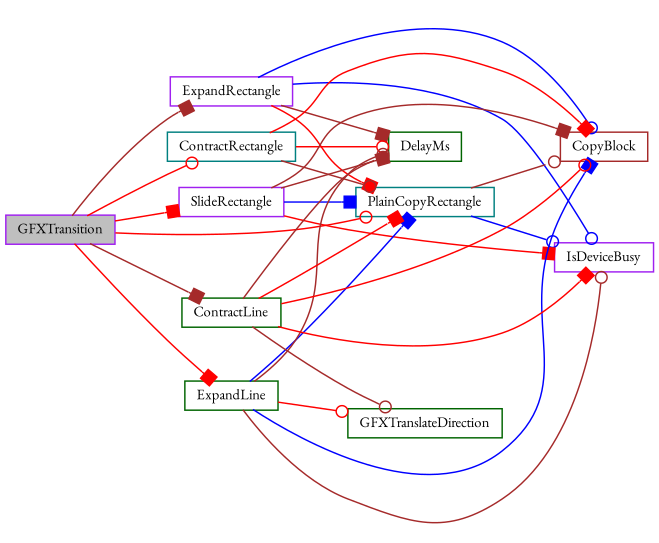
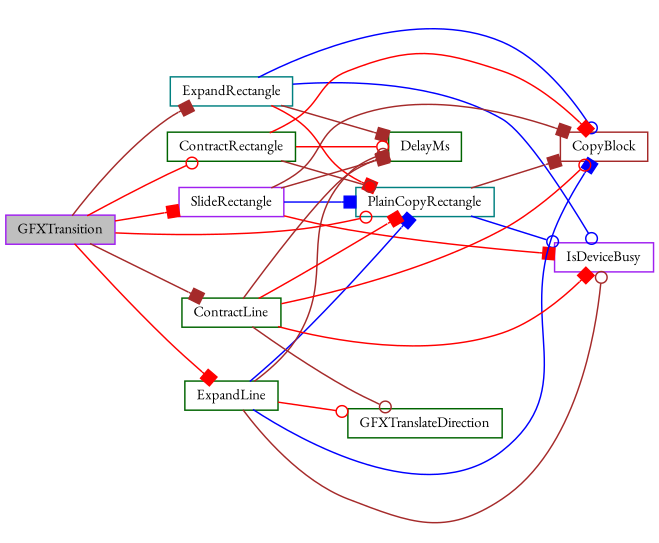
(231, 91) -> (231, 91)
(231, 147) -> (231, 147)
(508, 176) -> (508, 176)
(311, 211) -> (311, 211)
